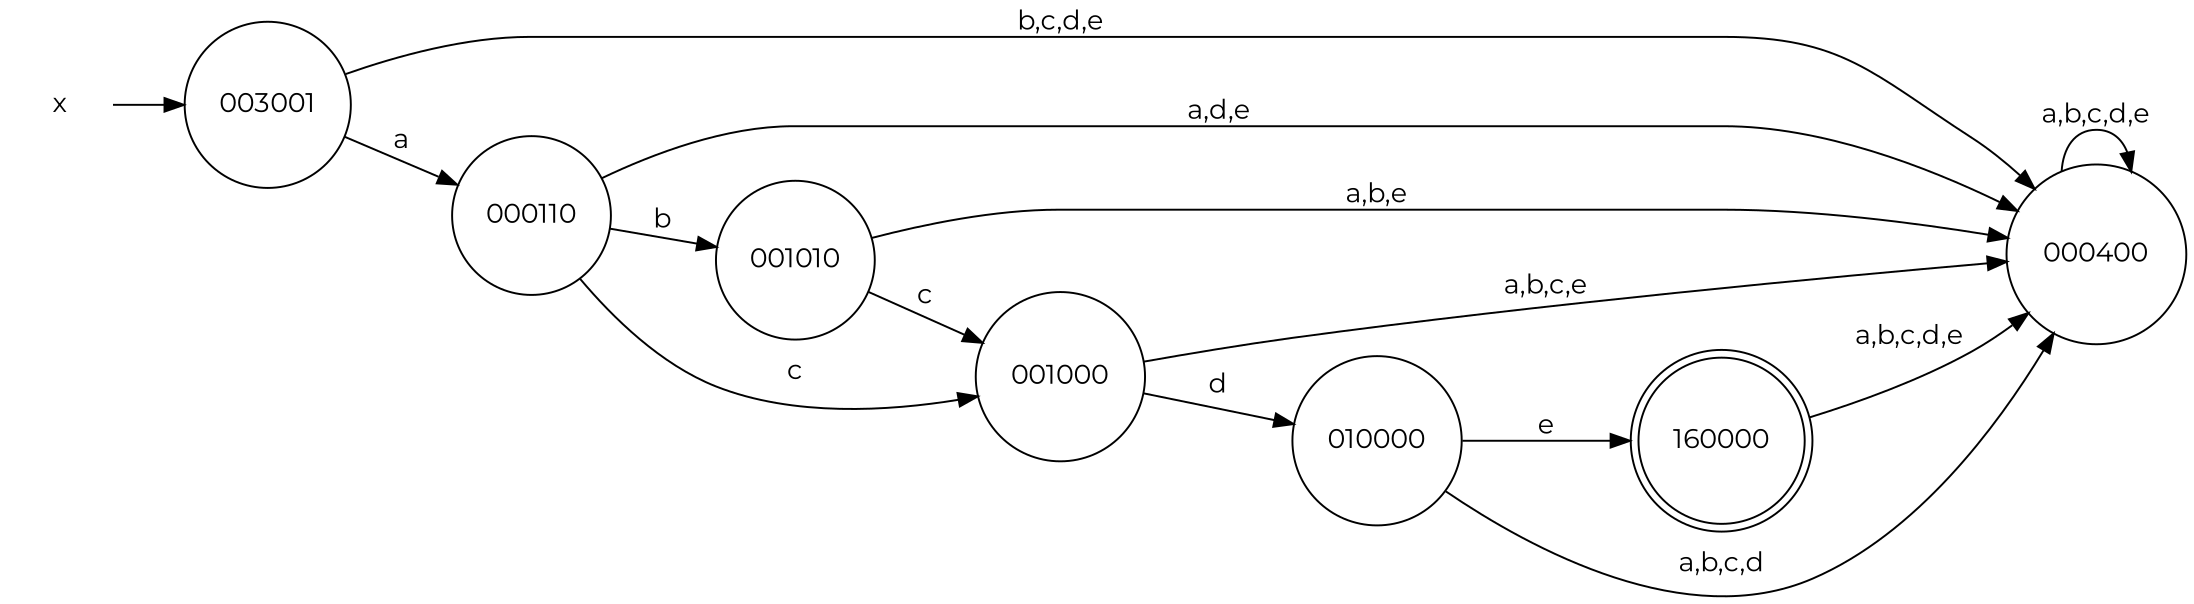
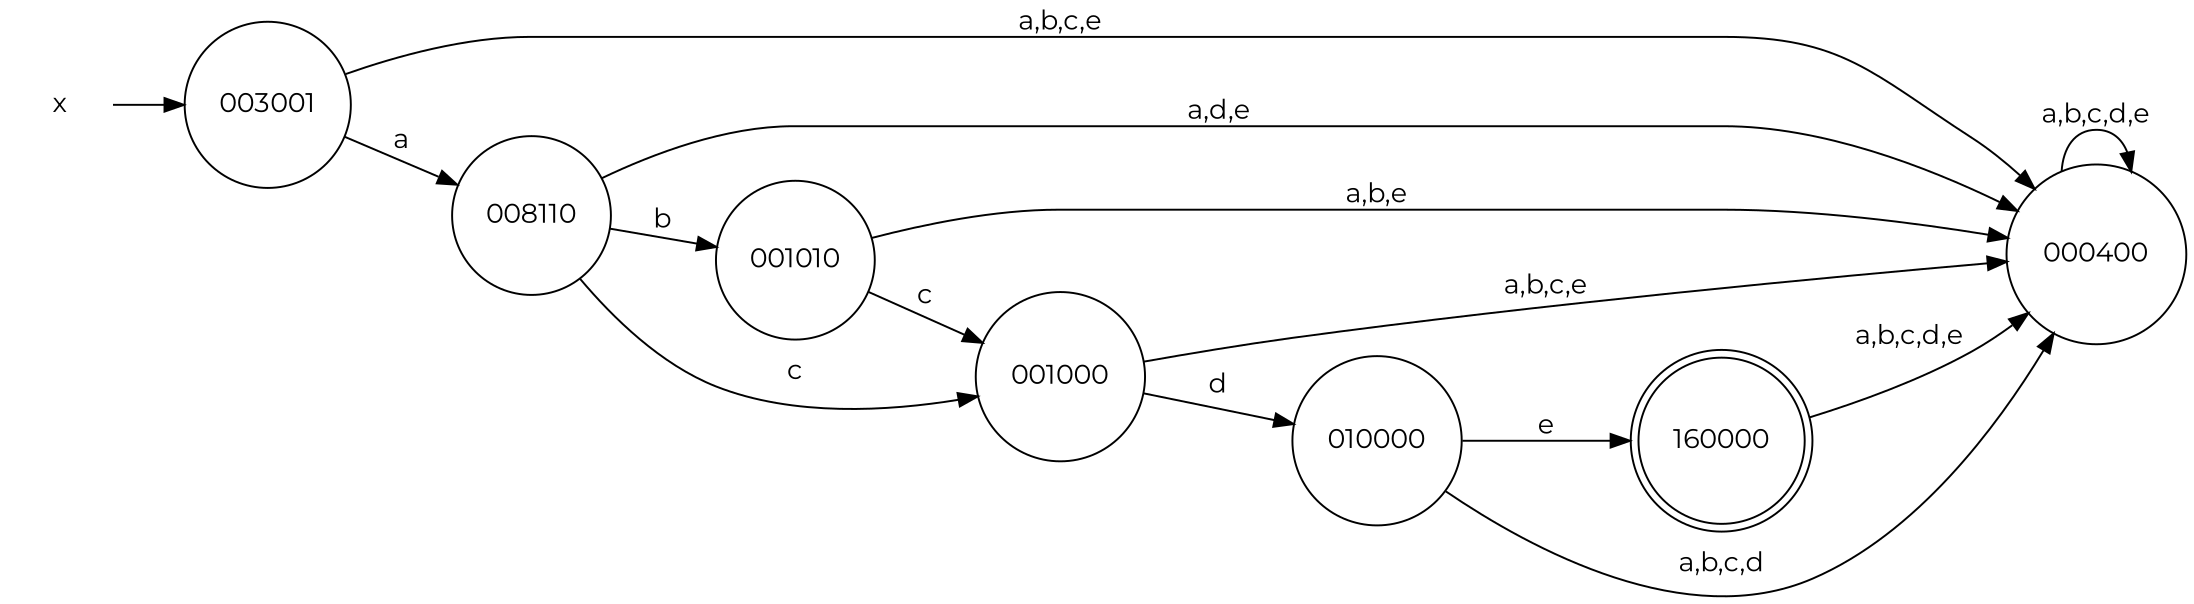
(1060, 22) -> (1060, 22)
(532, 216) -> (532, 216)
